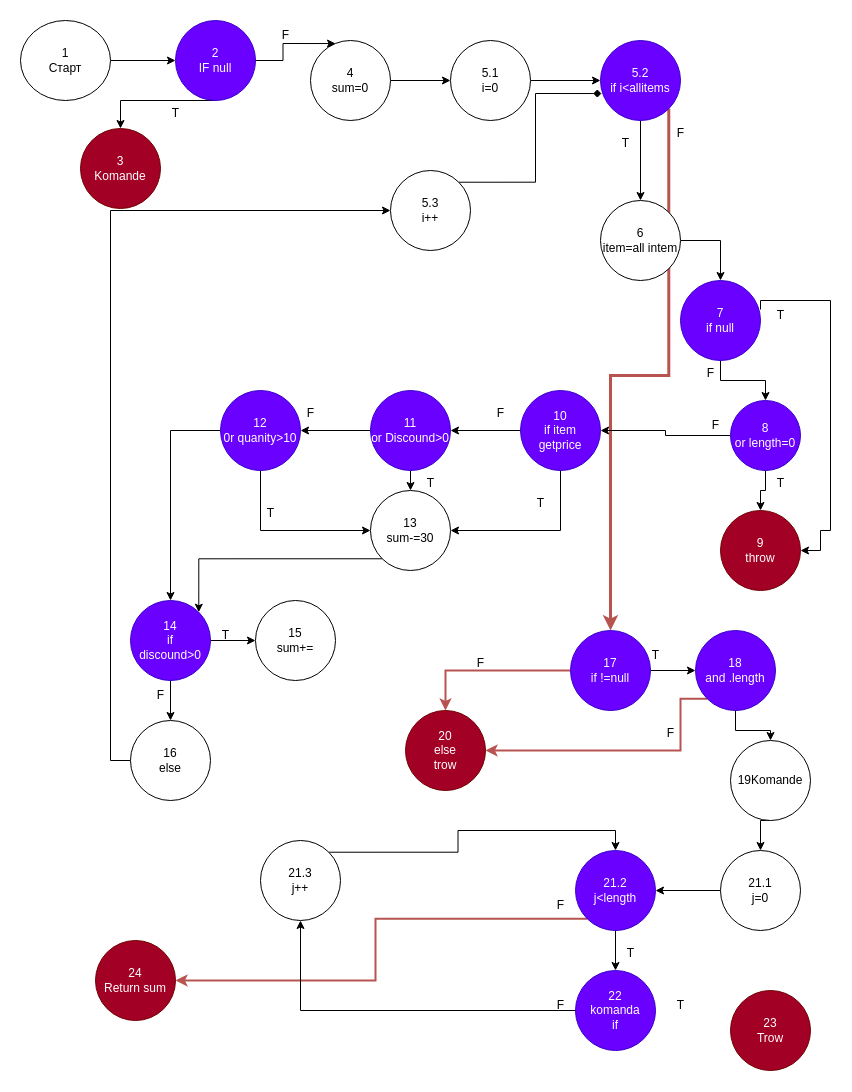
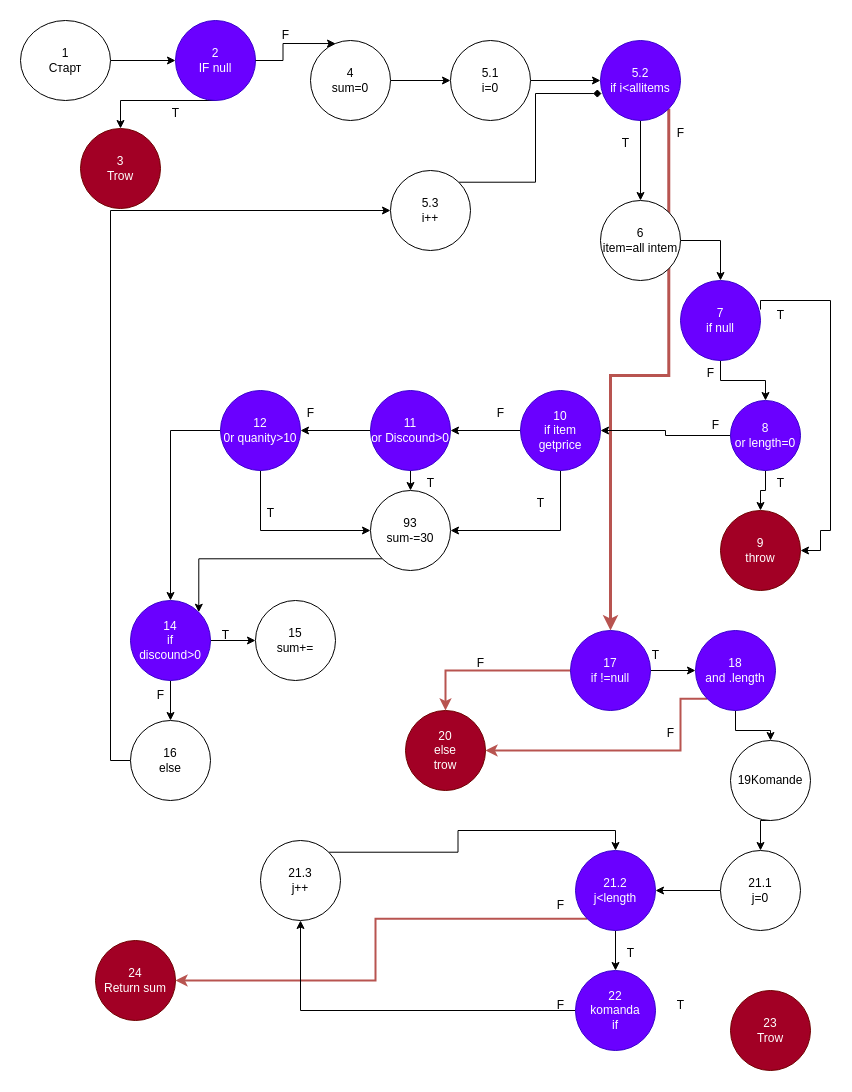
(121, 169) -> (121, 169)
(411, 531) -> (411, 531)
